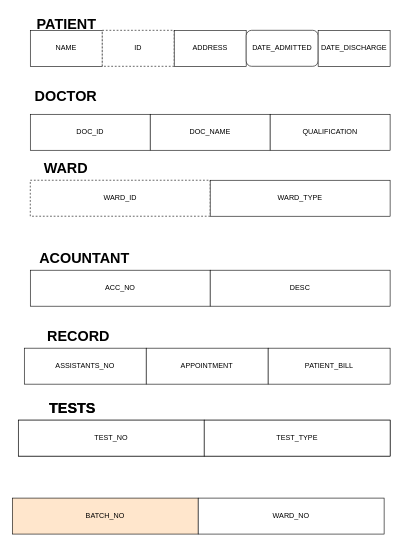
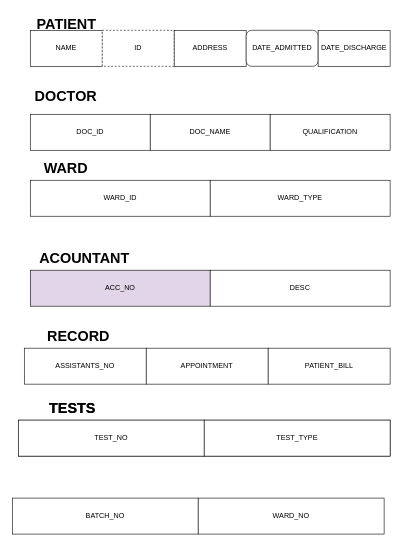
(120, 198) -> (120, 198)
(120, 288) -> (120, 288)
(105, 516) -> (105, 516)
